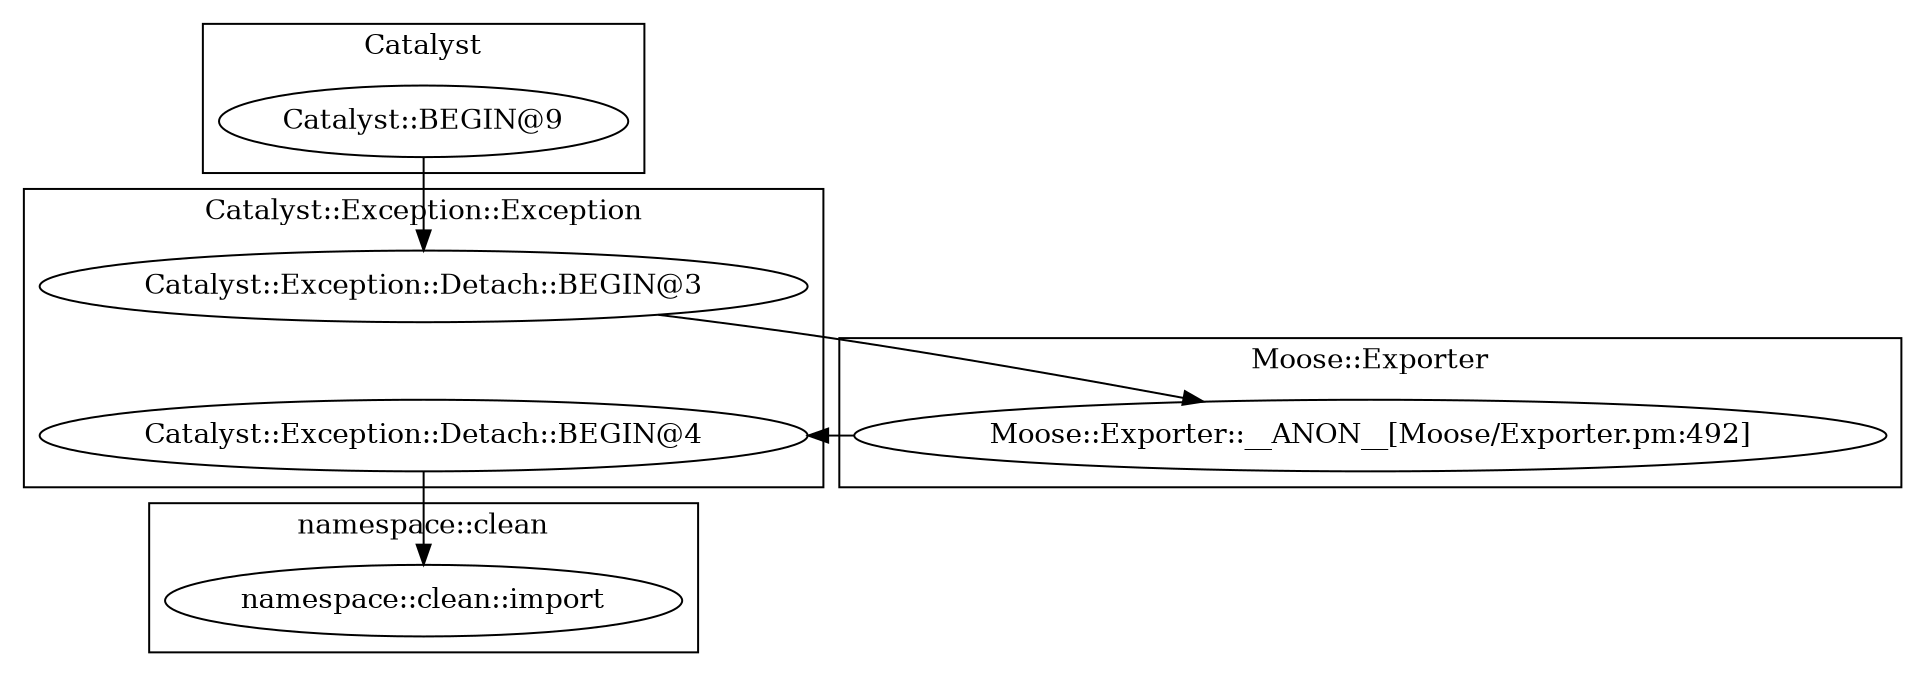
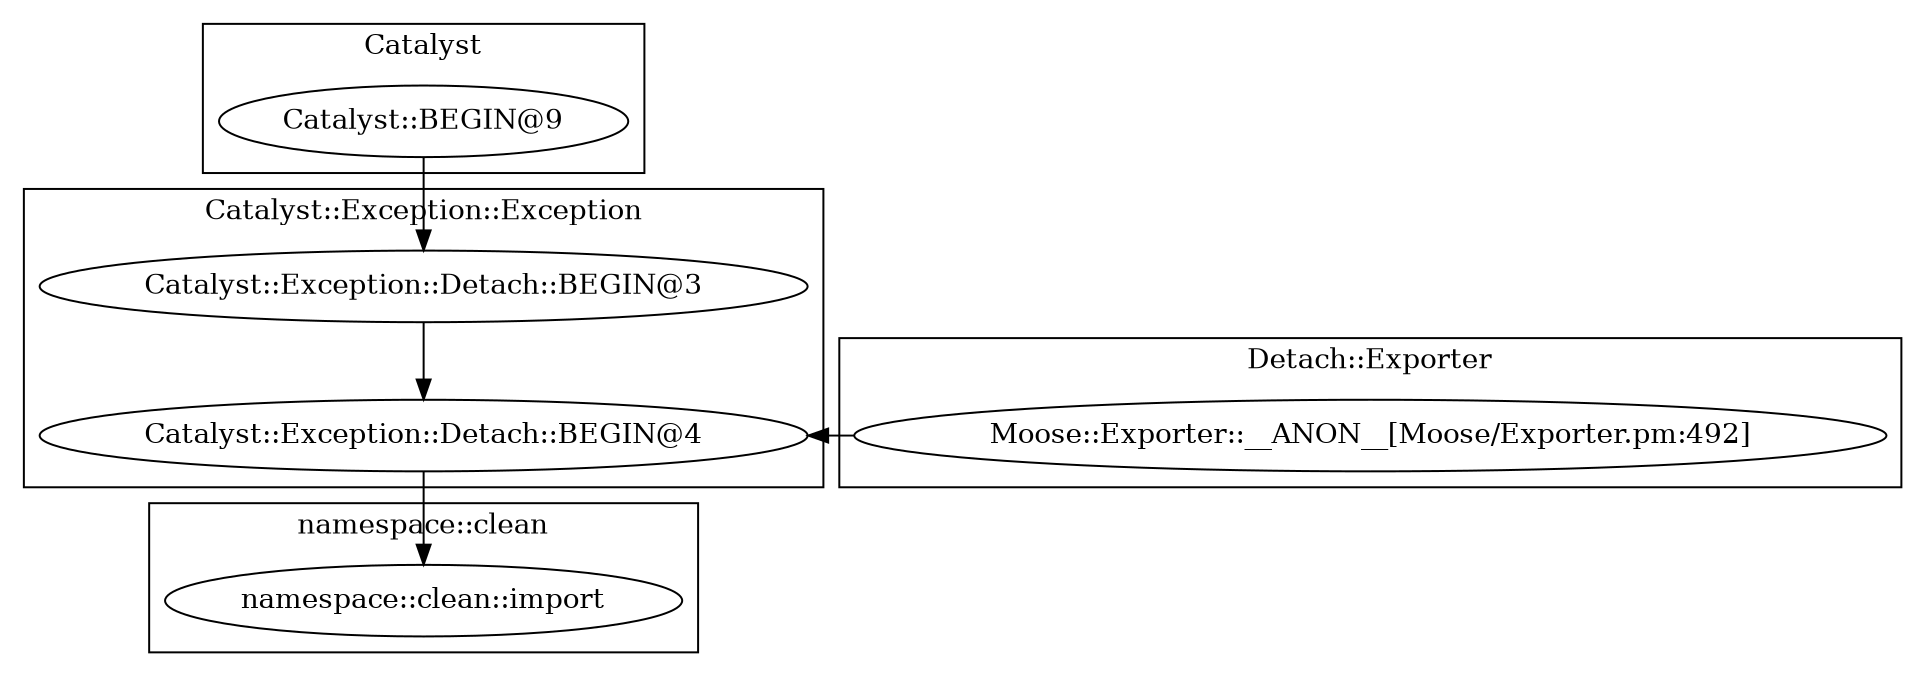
(922, 352) -> (424, 351)
(1370, 361) -> (1370, 361)
